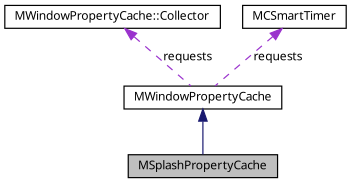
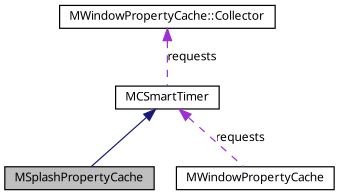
(163, 61) -> (167, 63)
(203, 138) -> (119, 142)
